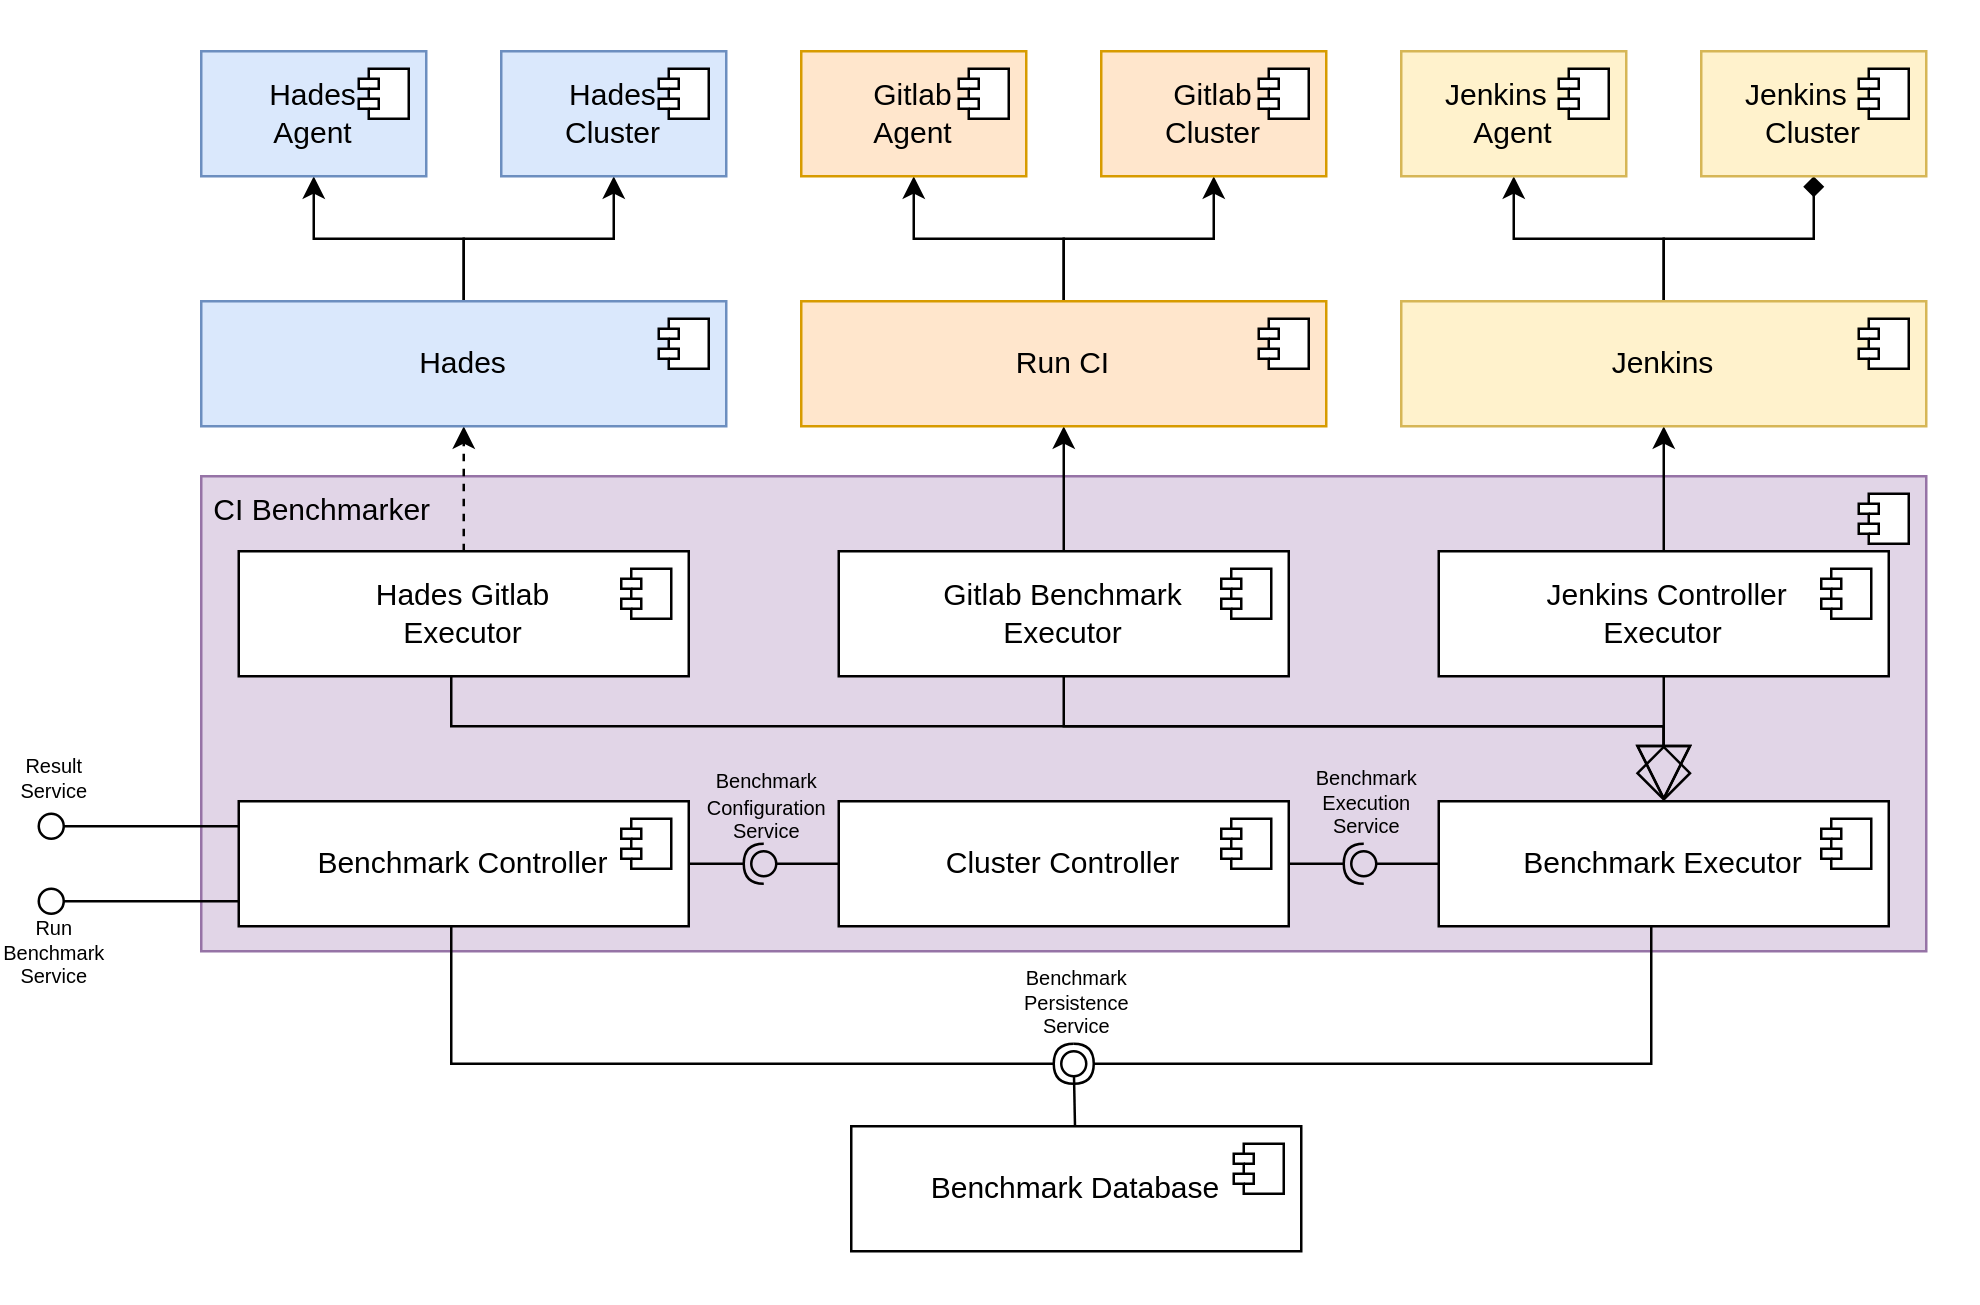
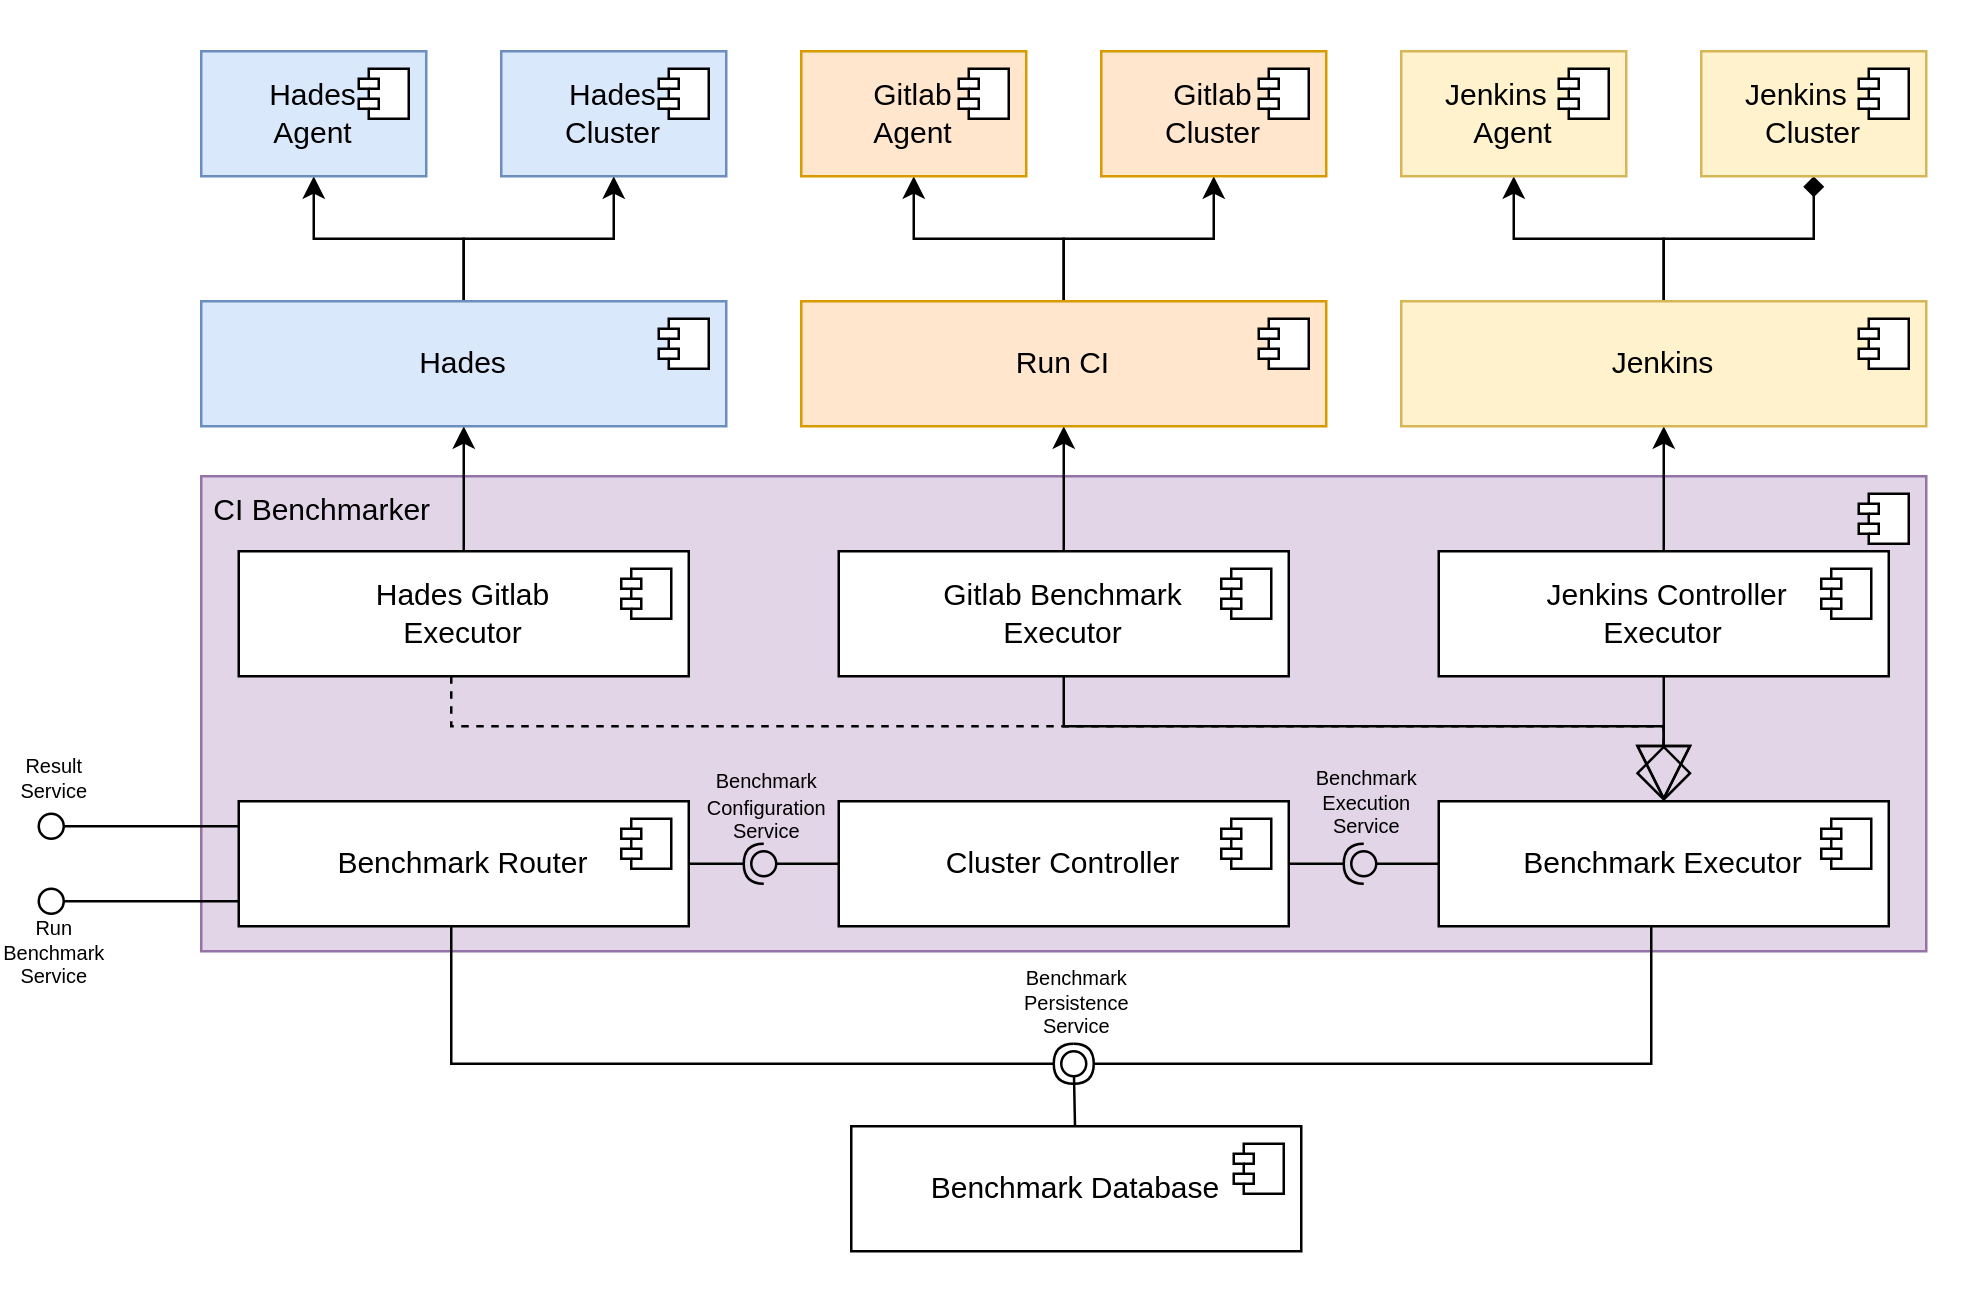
(464, 495) -> (464, 495)
(732, 726) -> (732, 726)
(464, 864) -> (464, 864)
